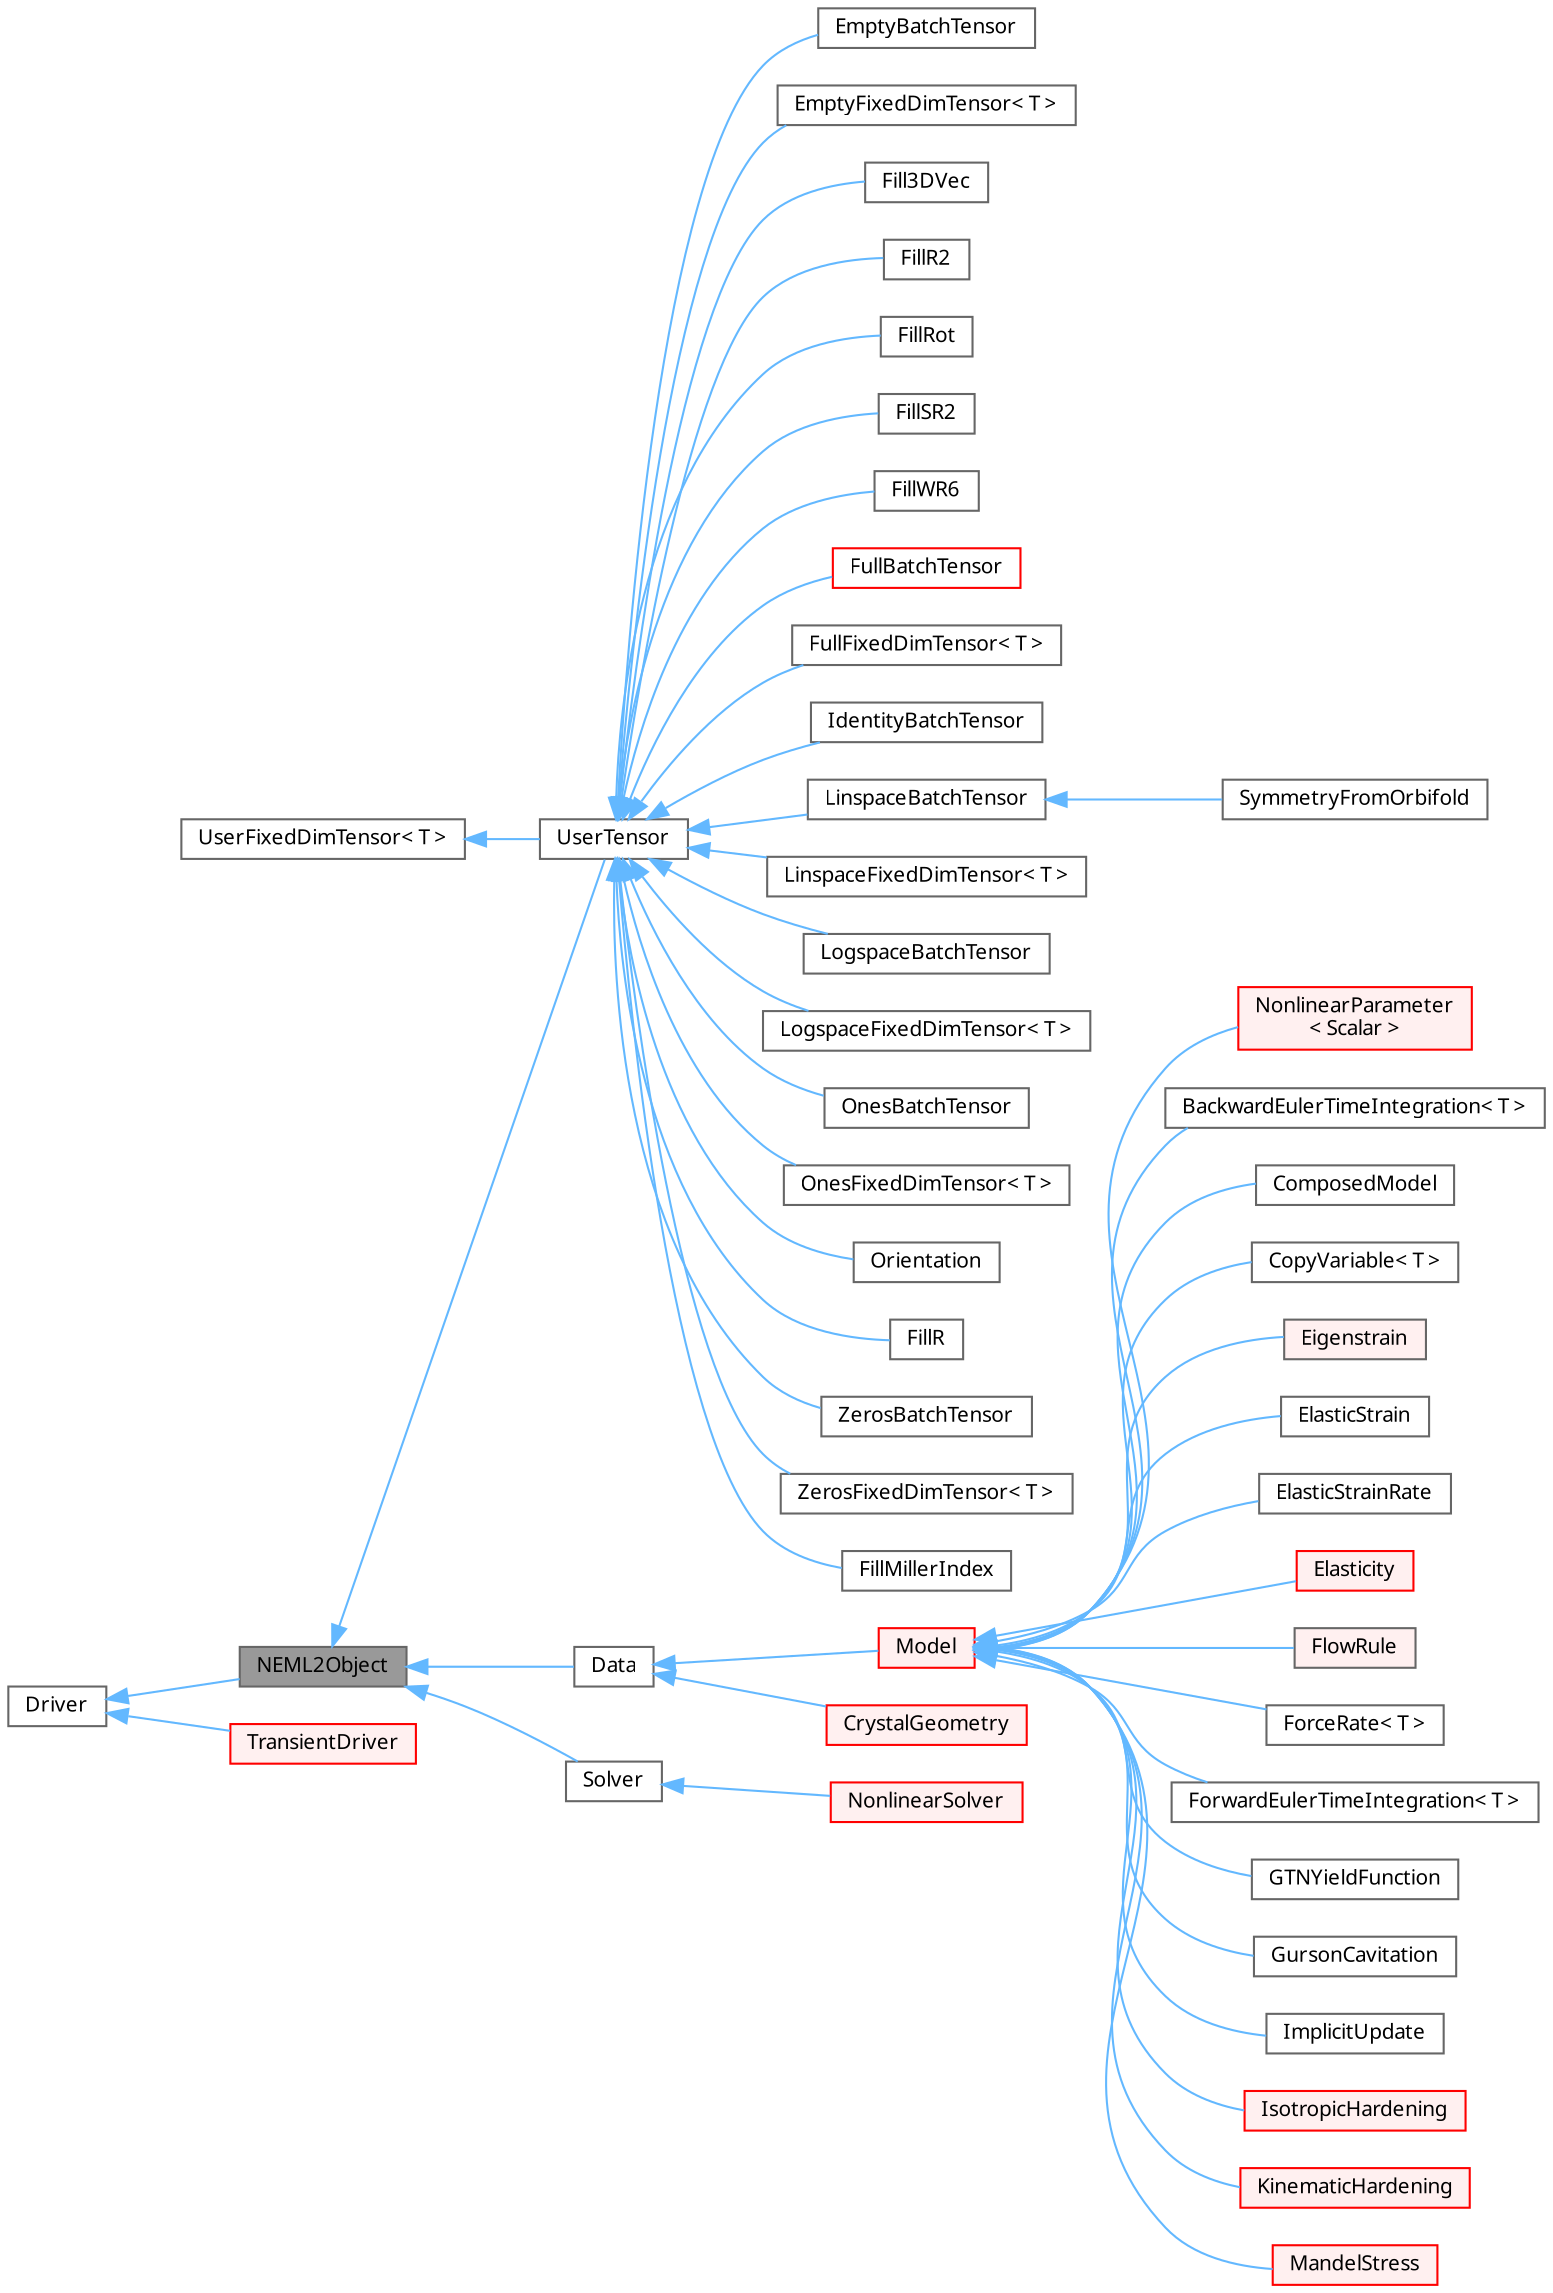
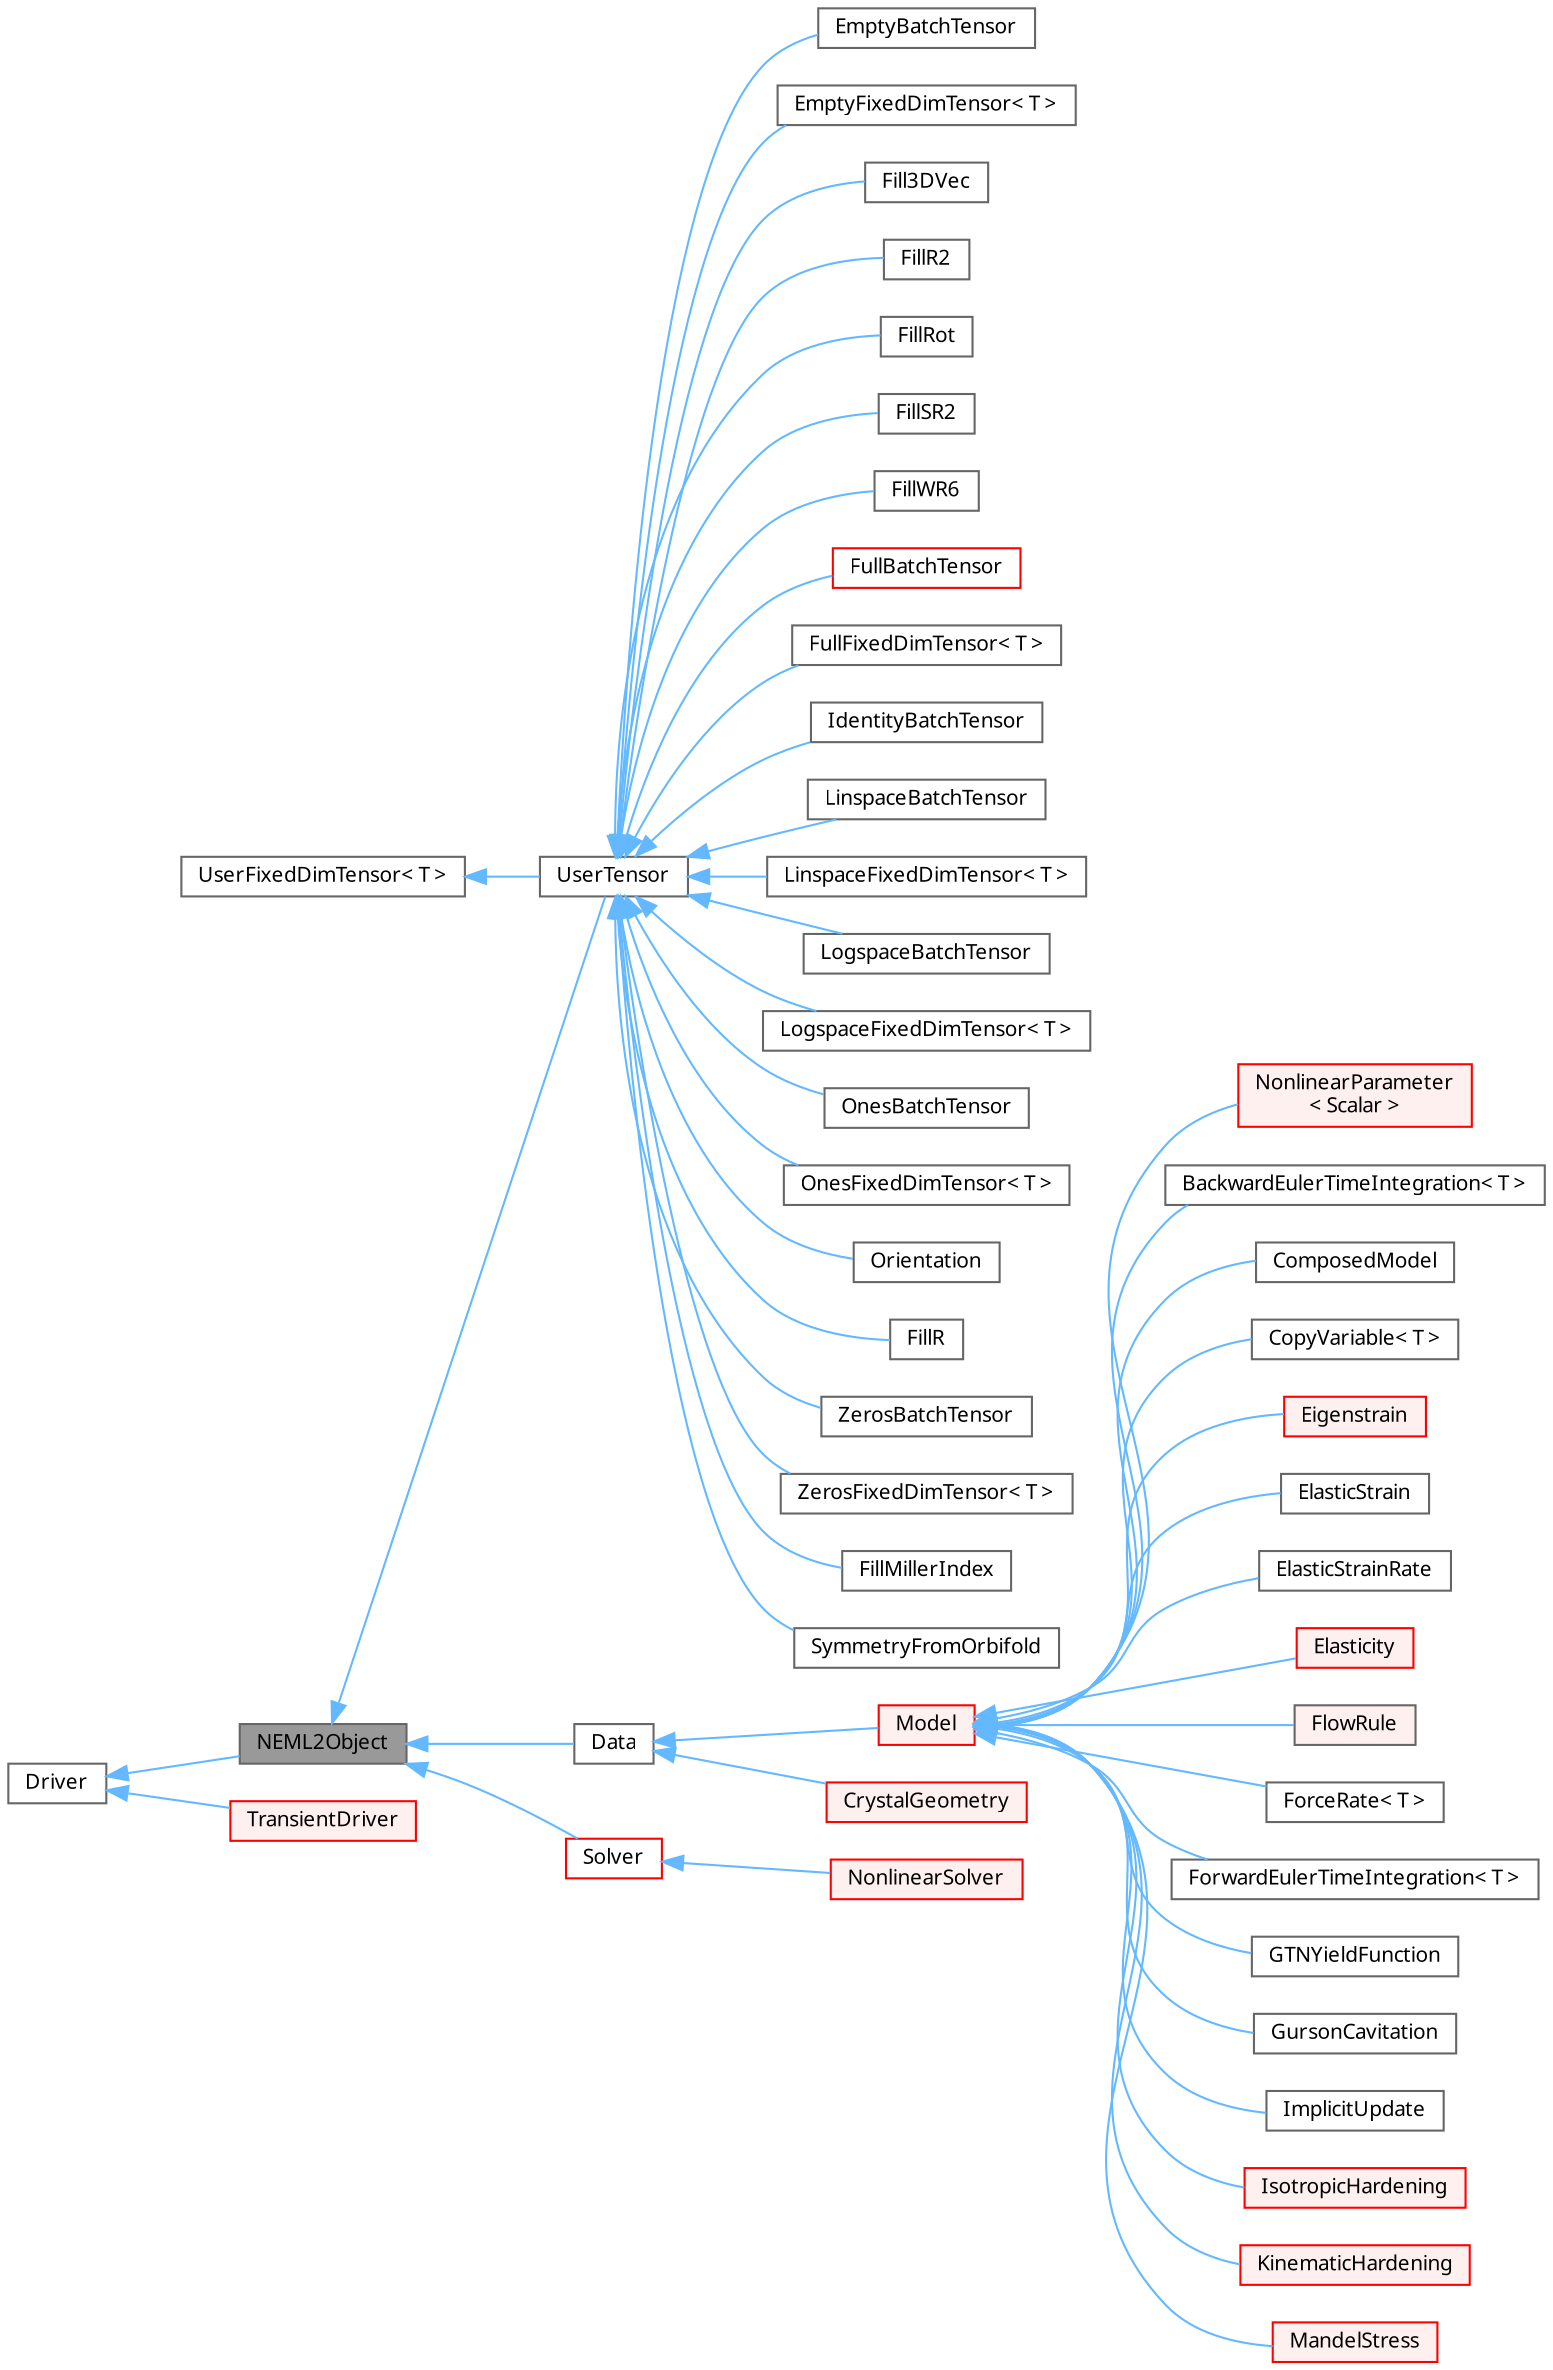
(1144, 799) -> (661, 1291)
(1355, 1339) -> (1355, 1417)
(614, 1781) -> (614, 1859)
